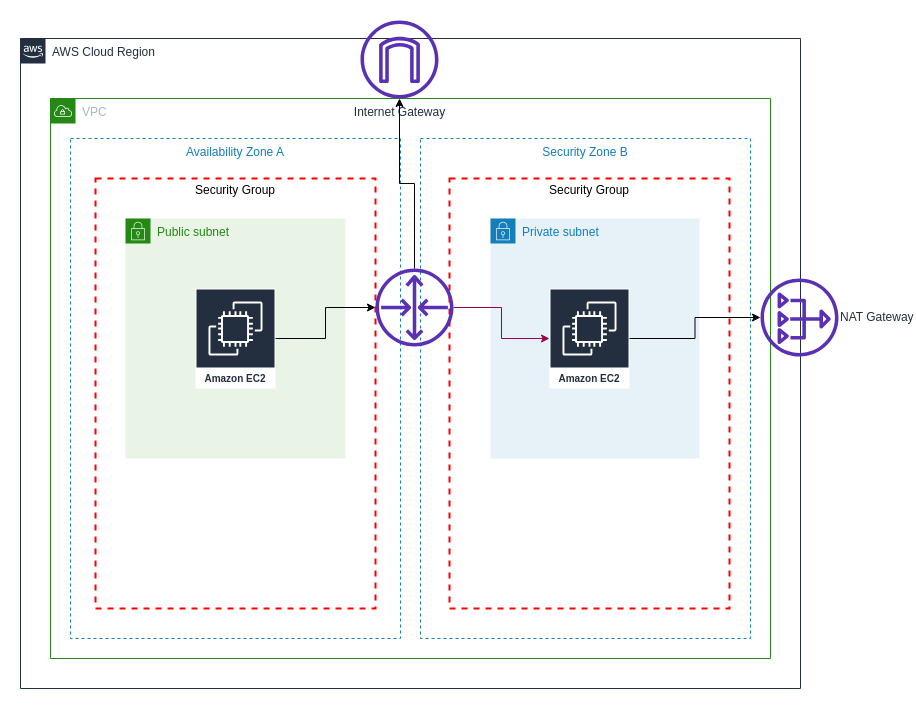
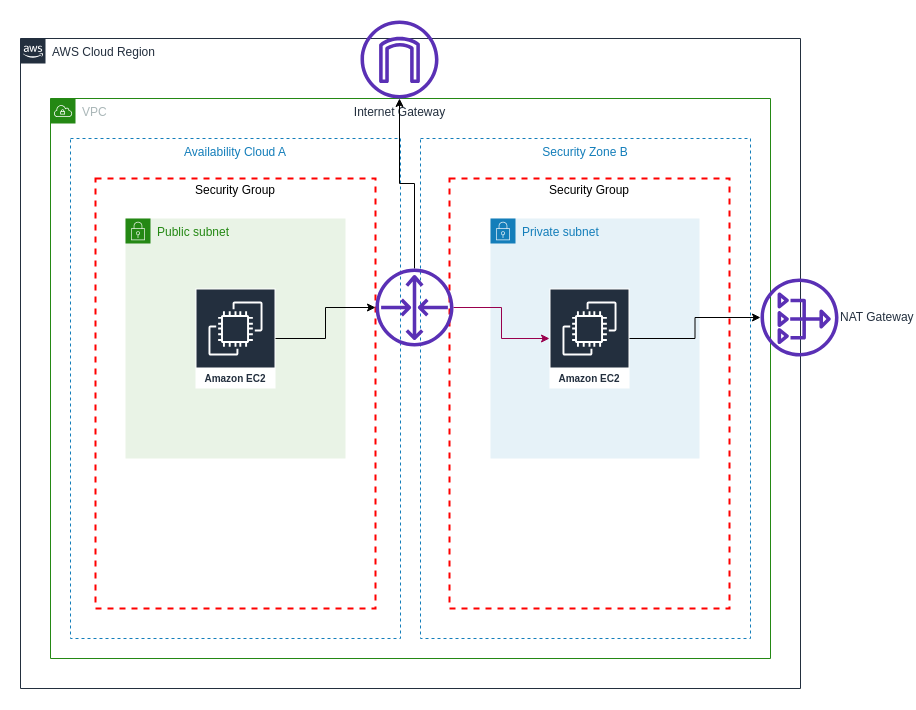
(235, 152) -> (235, 152)
